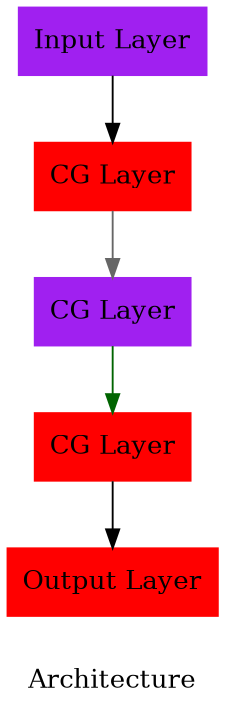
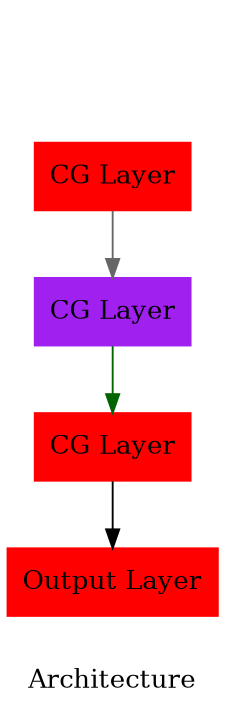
(113, 41) -> none
